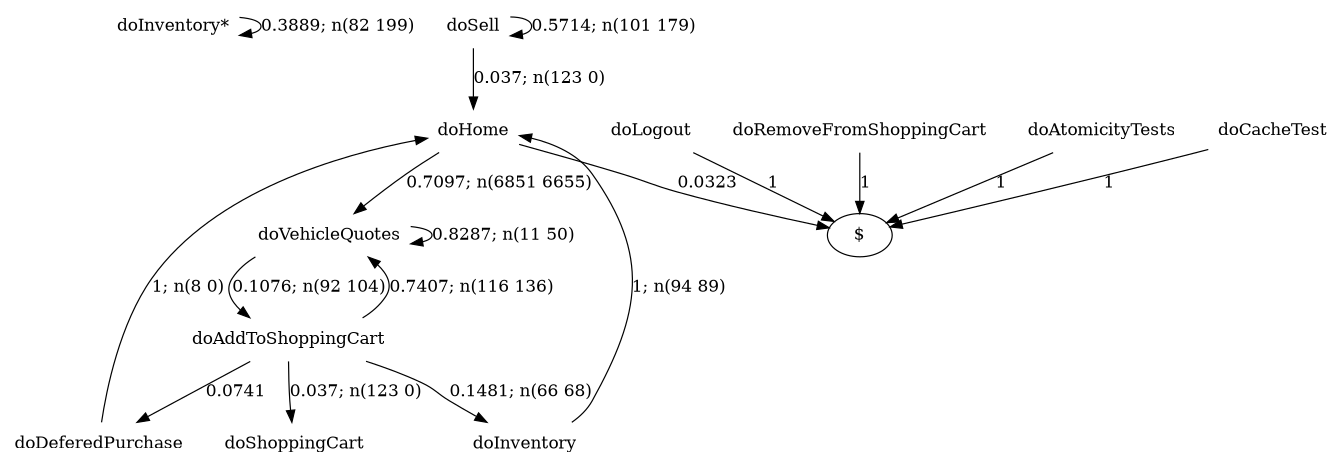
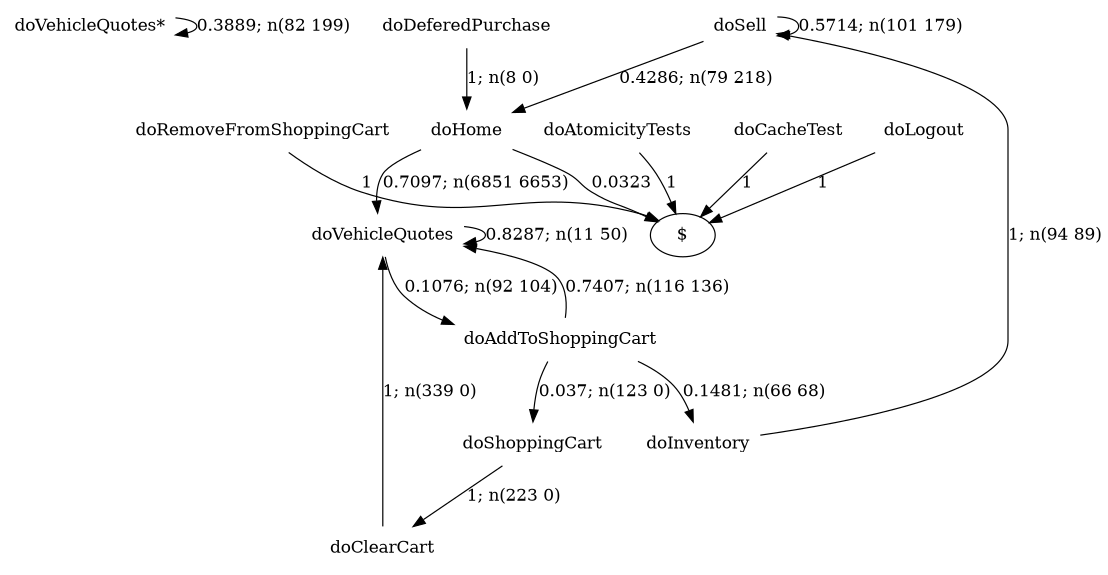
(173, 26) -> (90, 26)
(539, 79) -> (696, 79)
(499, 183) -> (476, 183)
(631, 266) -> (1008, 250)
(199, 389) -> none
none -> (383, 548)
